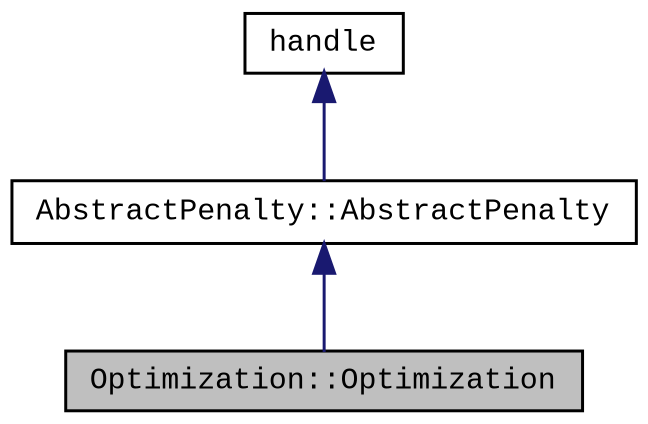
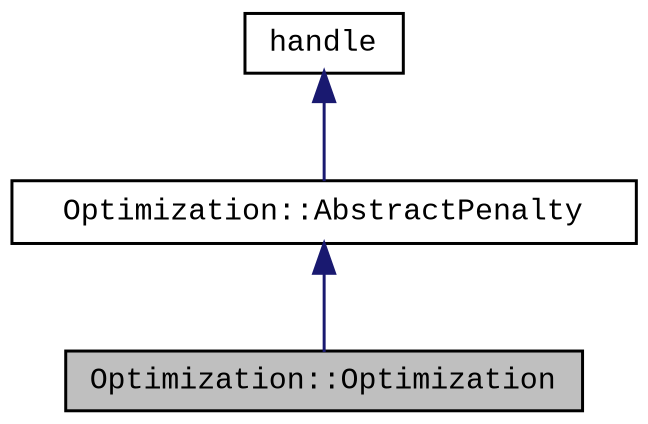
(324, 212) -> (324, 212)
